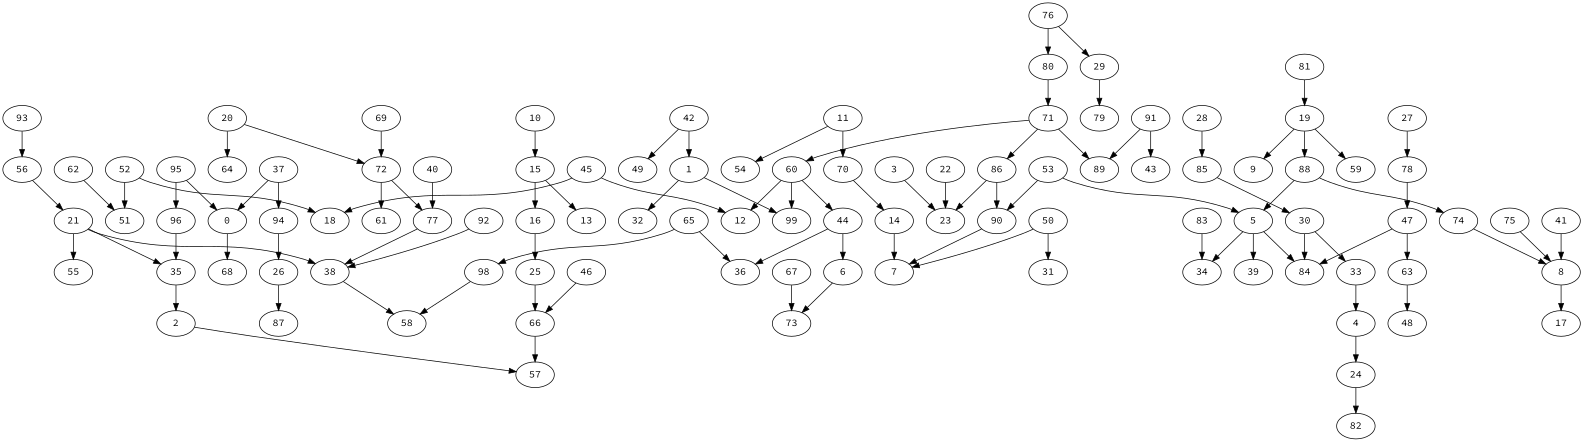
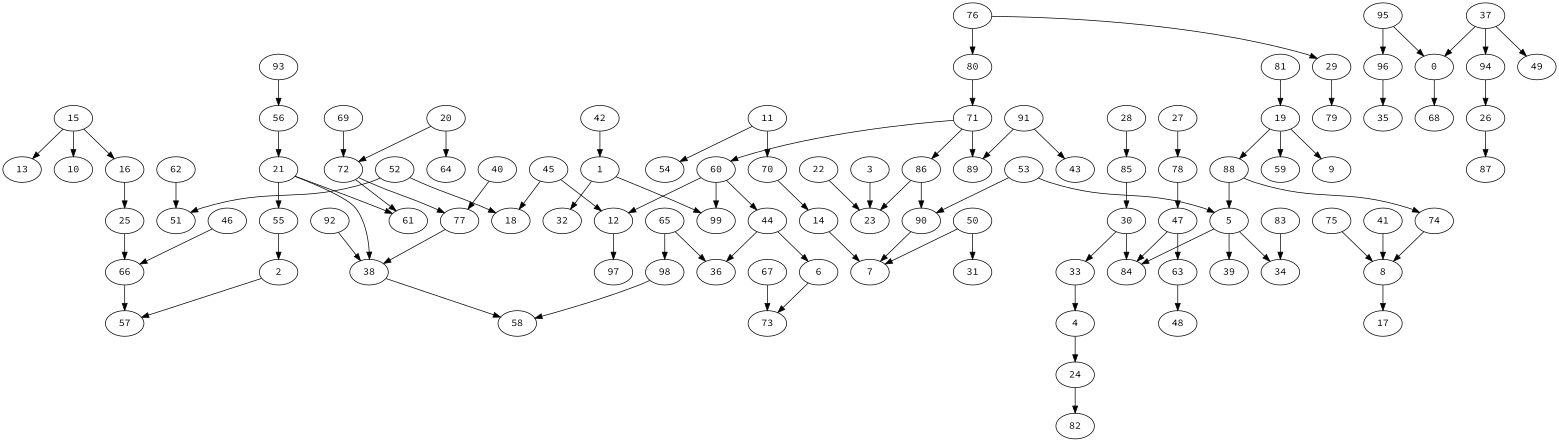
(535, 140) -> (73, 140)
(666, 141) -> (1509, 39)
(121, 245) -> (347, 196)
none -> (613, 272)
(176, 294) -> (279, 243)
